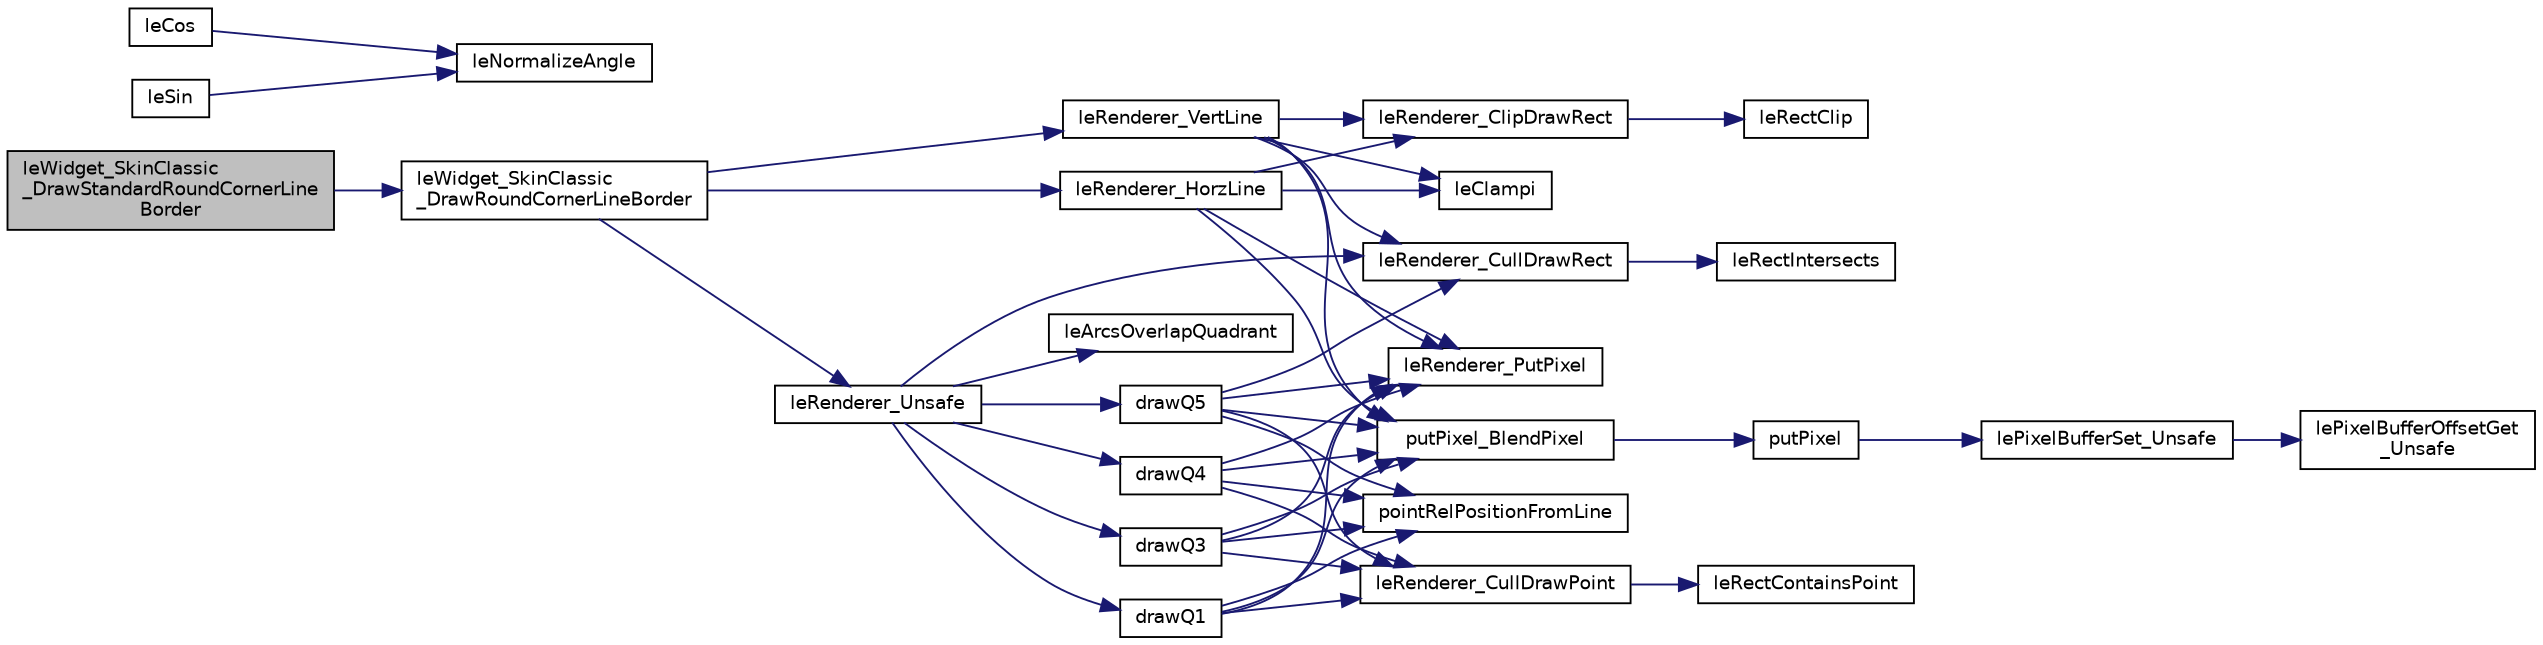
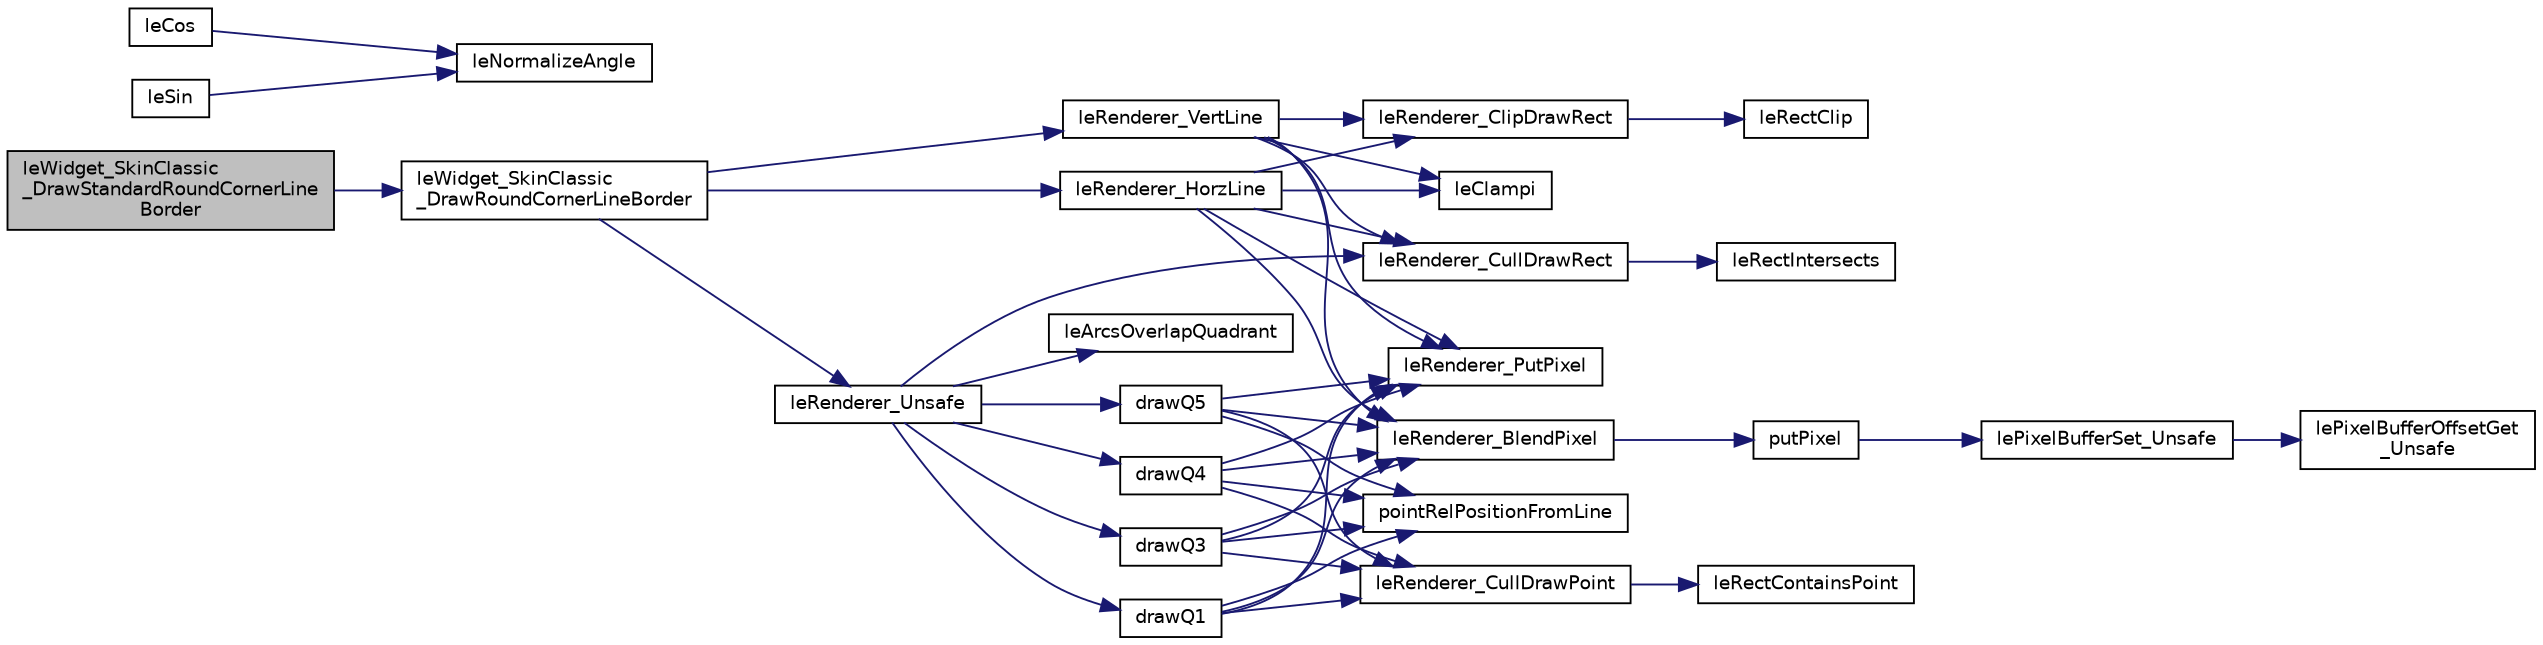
(1345, 340) -> (1313, 222)
(1495, 440) -> (1495, 440)
